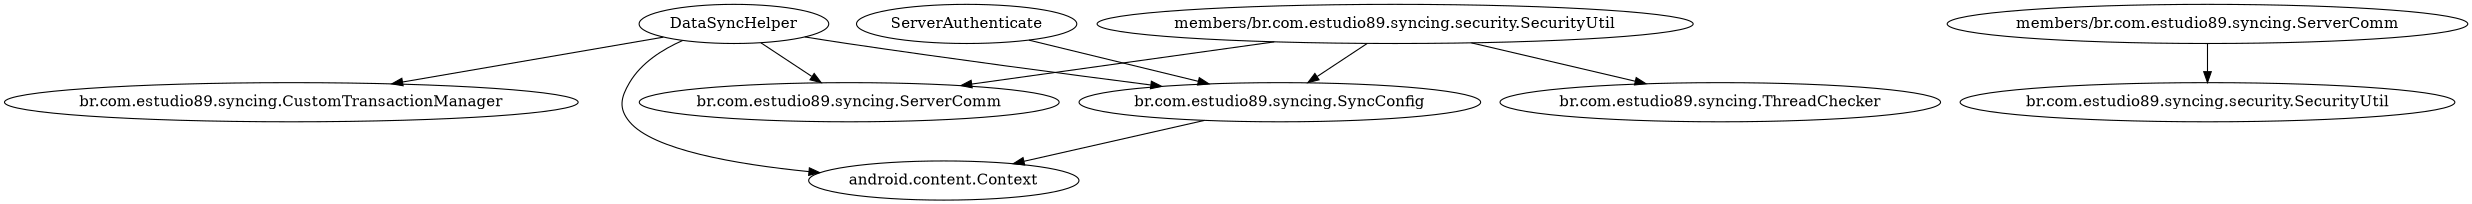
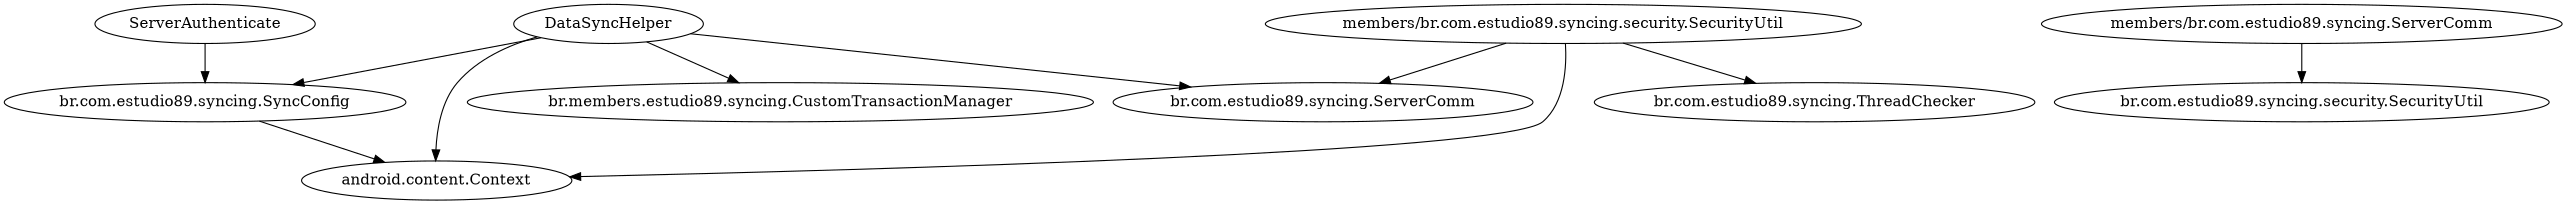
(1342, 60) -> (1105, 160)
(291, 102) -> (780, 102)
